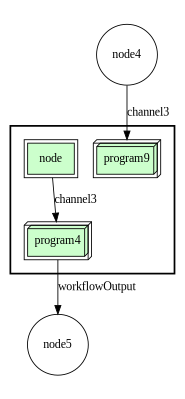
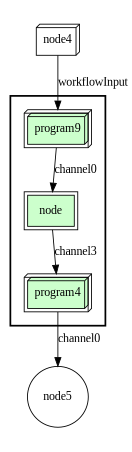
(127, 55) -> (58, 40)
(148, 112) -> (93, 83)
none -> (55, 165)
(97, 287) -> (79, 339)
